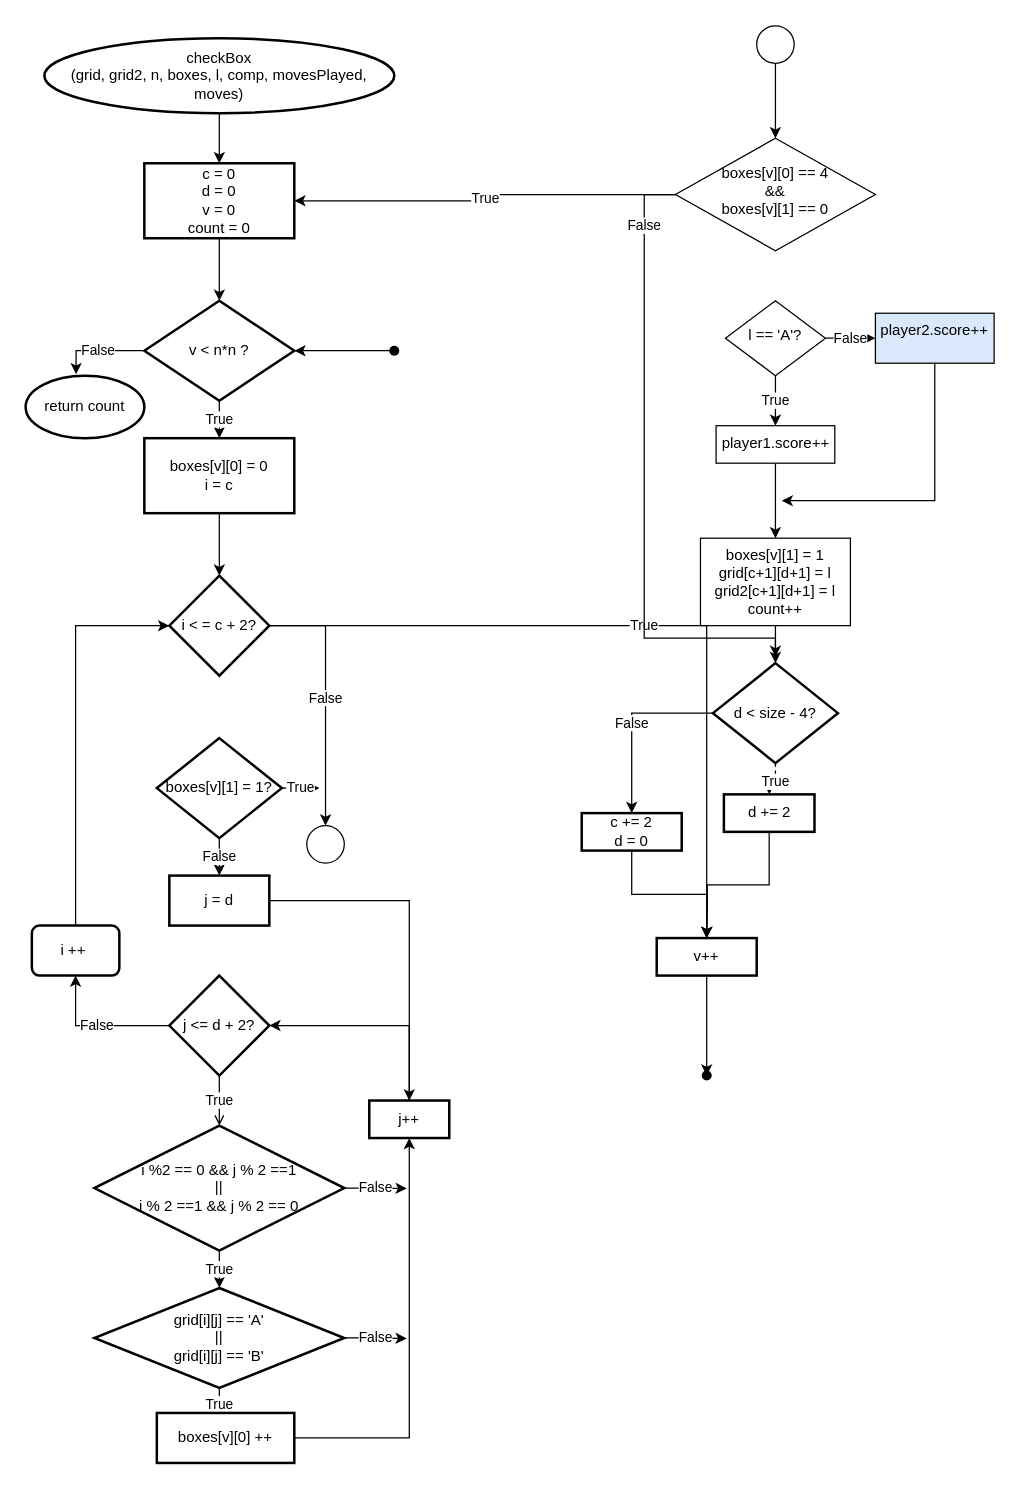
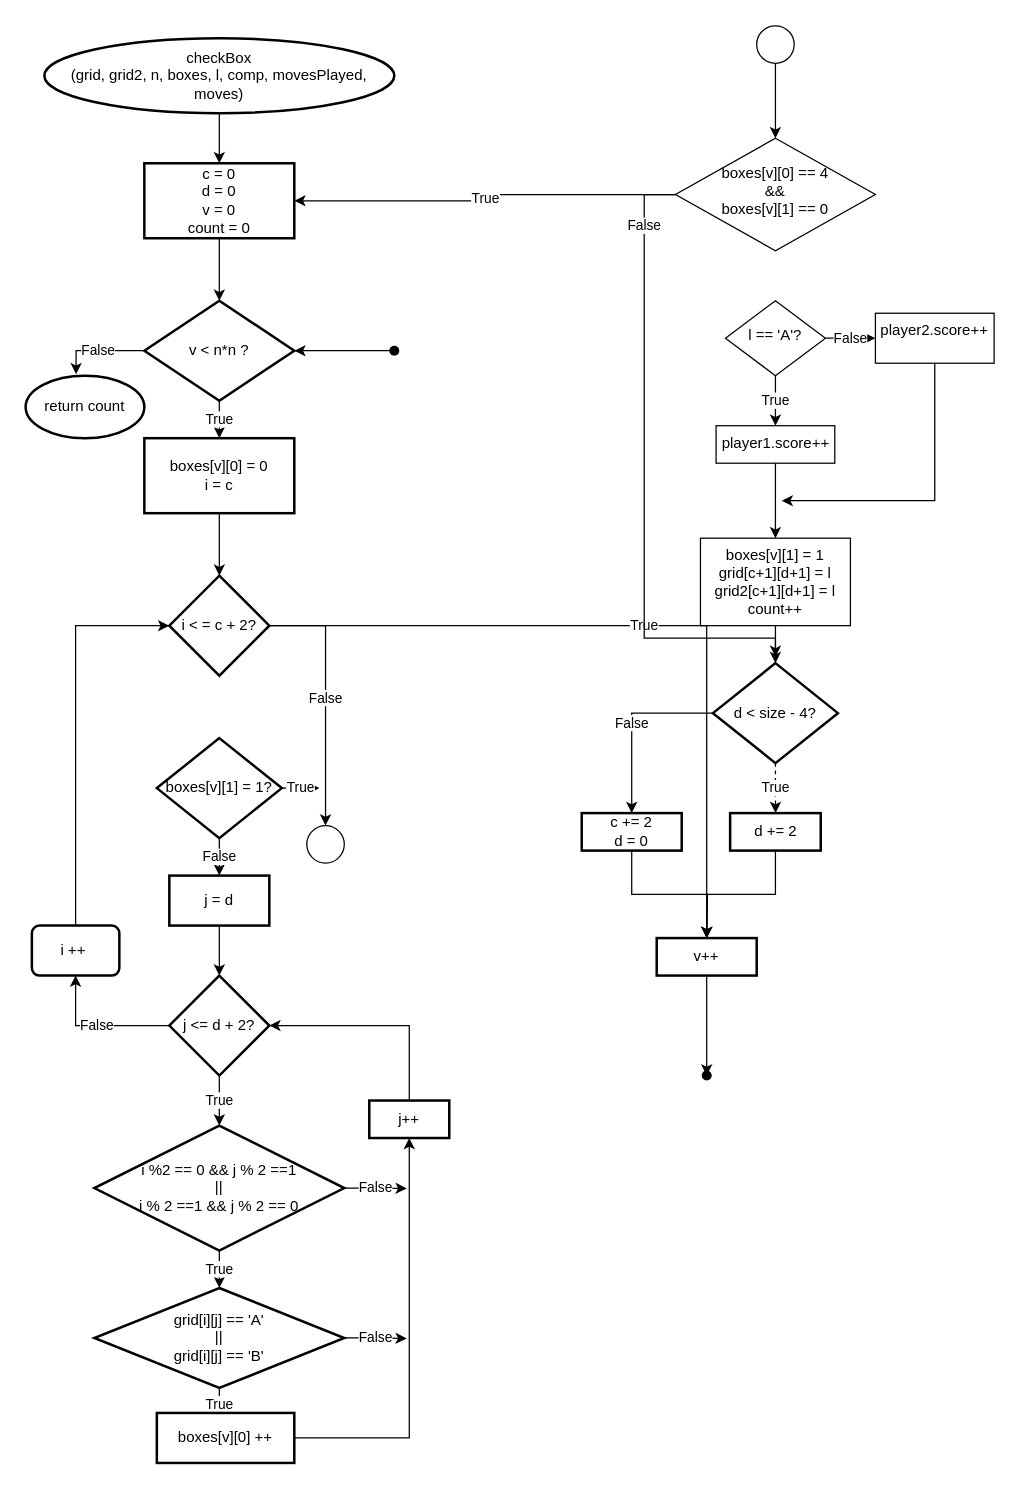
(935, 338) -> (935, 338)
(769, 813) -> (776, 832)
(399, 901) -> (219, 947)
(219, 1118) -> (219, 1116)
